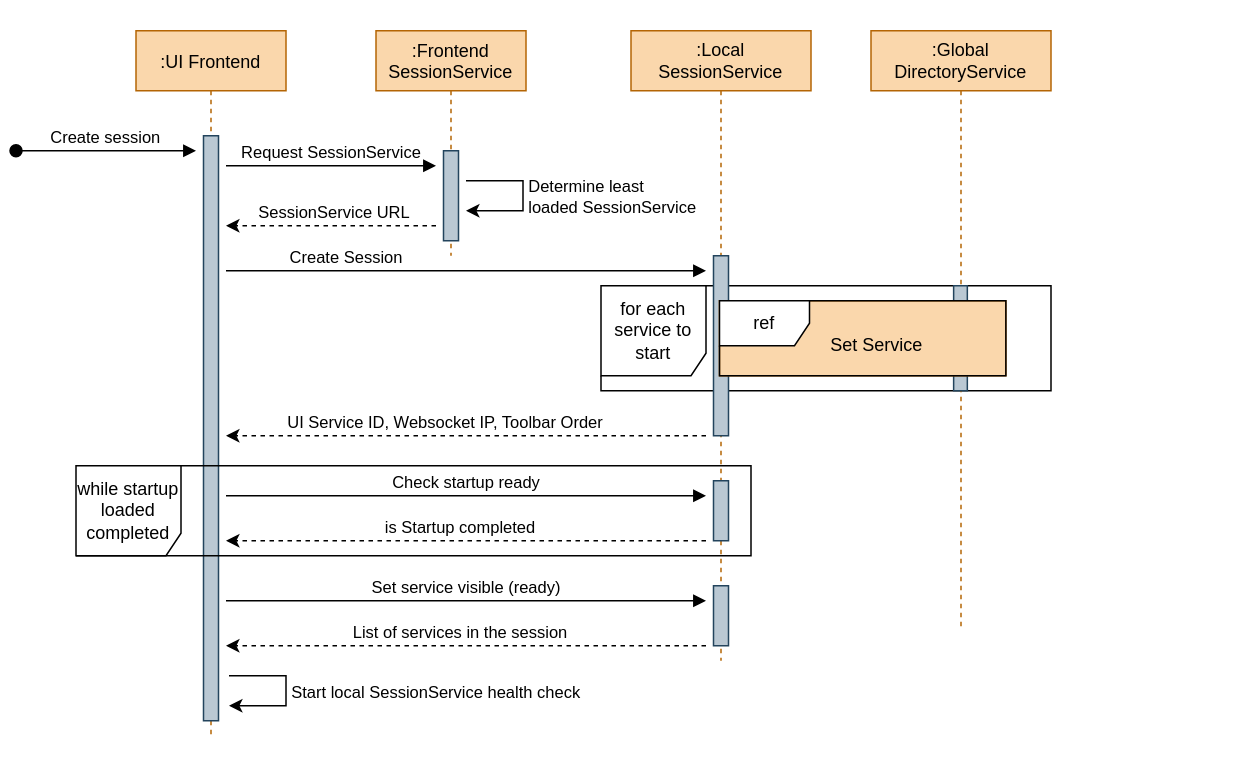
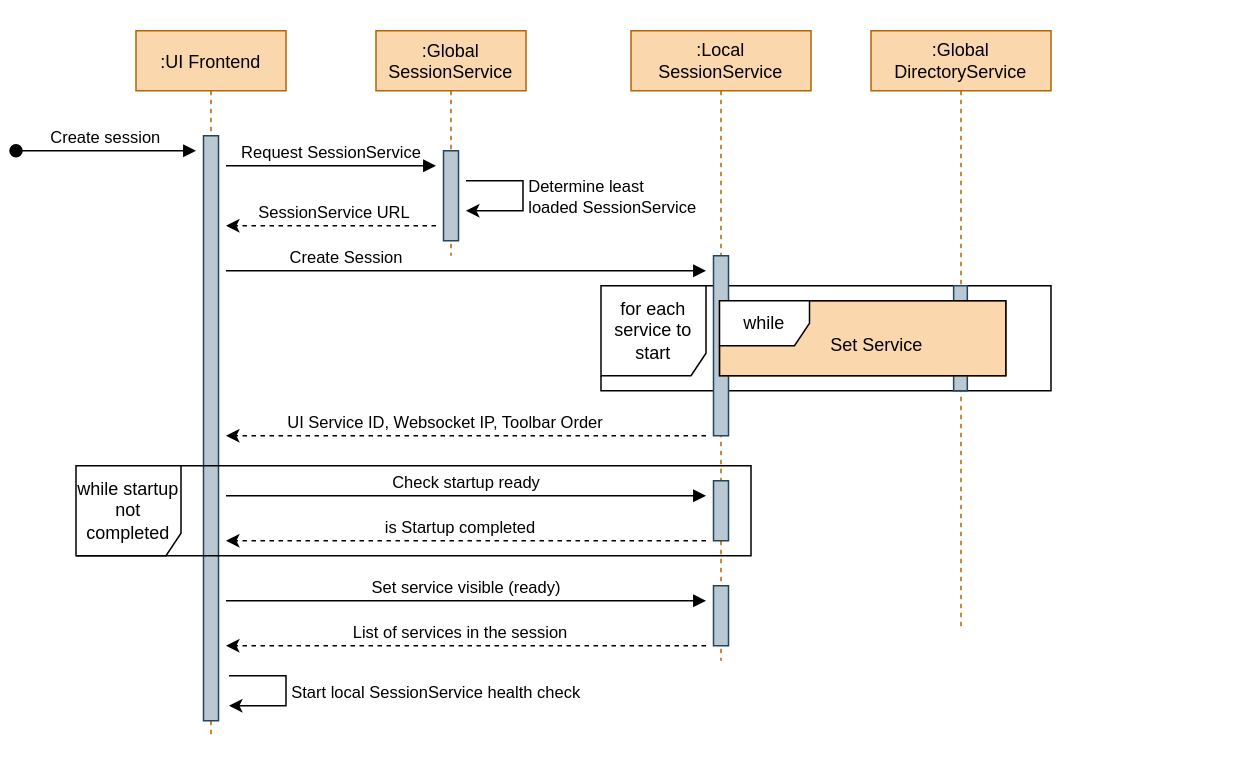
(450, 51) -> (450, 51)
(764, 323) -> (764, 323)
(128, 511) -> (128, 511)
